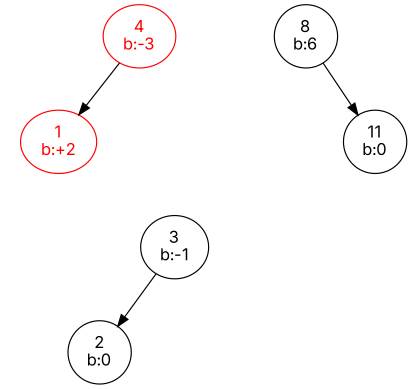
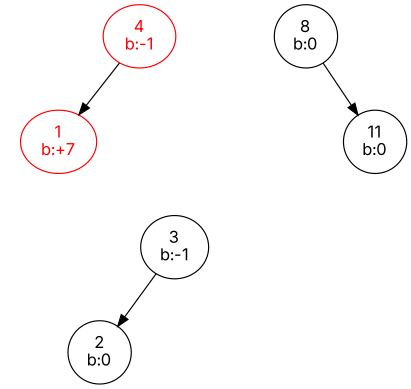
(139, 36) -> (139, 36)
(306, 36) -> (306, 36)
(59, 142) -> (59, 142)
